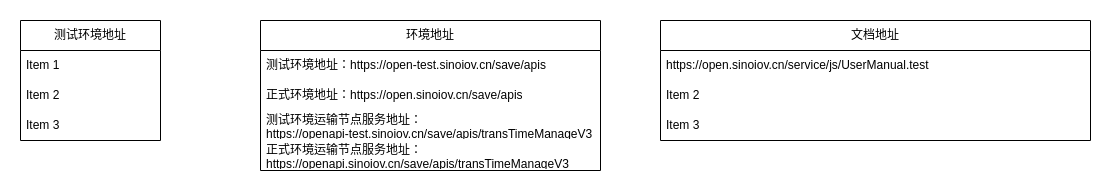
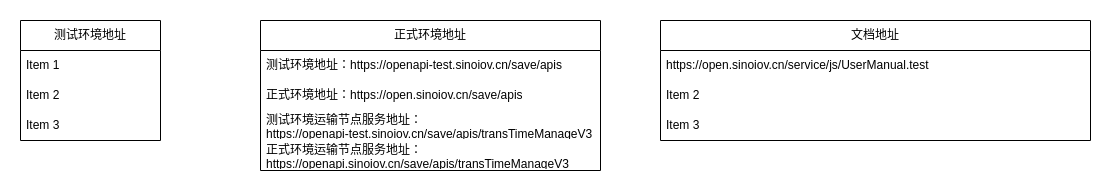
(431, 36) -> (431, 36)
(427, 66) -> (432, 66)
